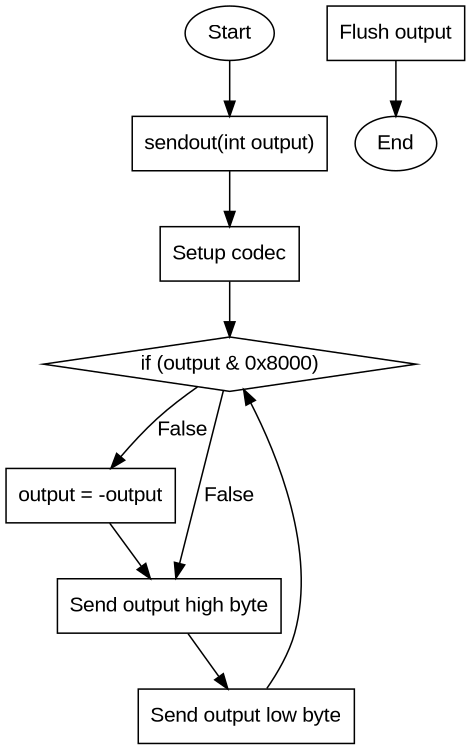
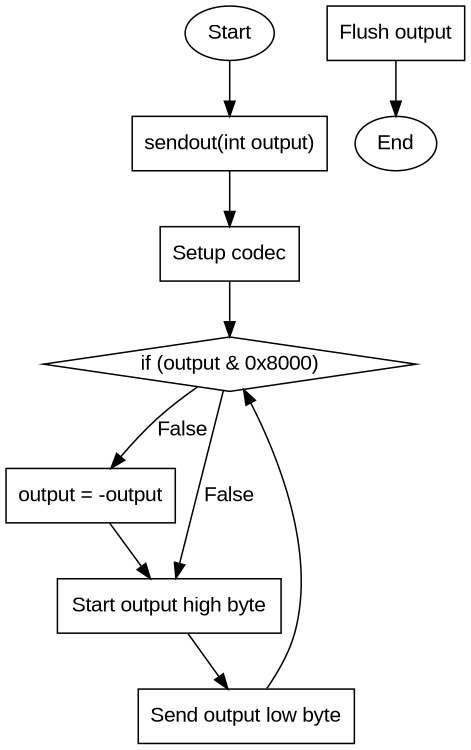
(169, 606) -> (169, 606)
